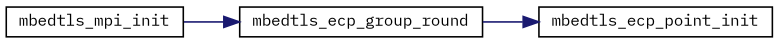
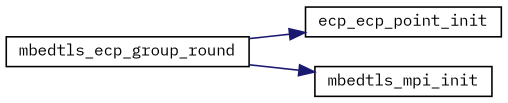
(204, 22) -> (274, 68)
(656, 22) -> (403, 22)
